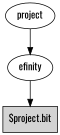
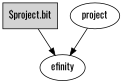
(30, 90) -> (45, 39)
